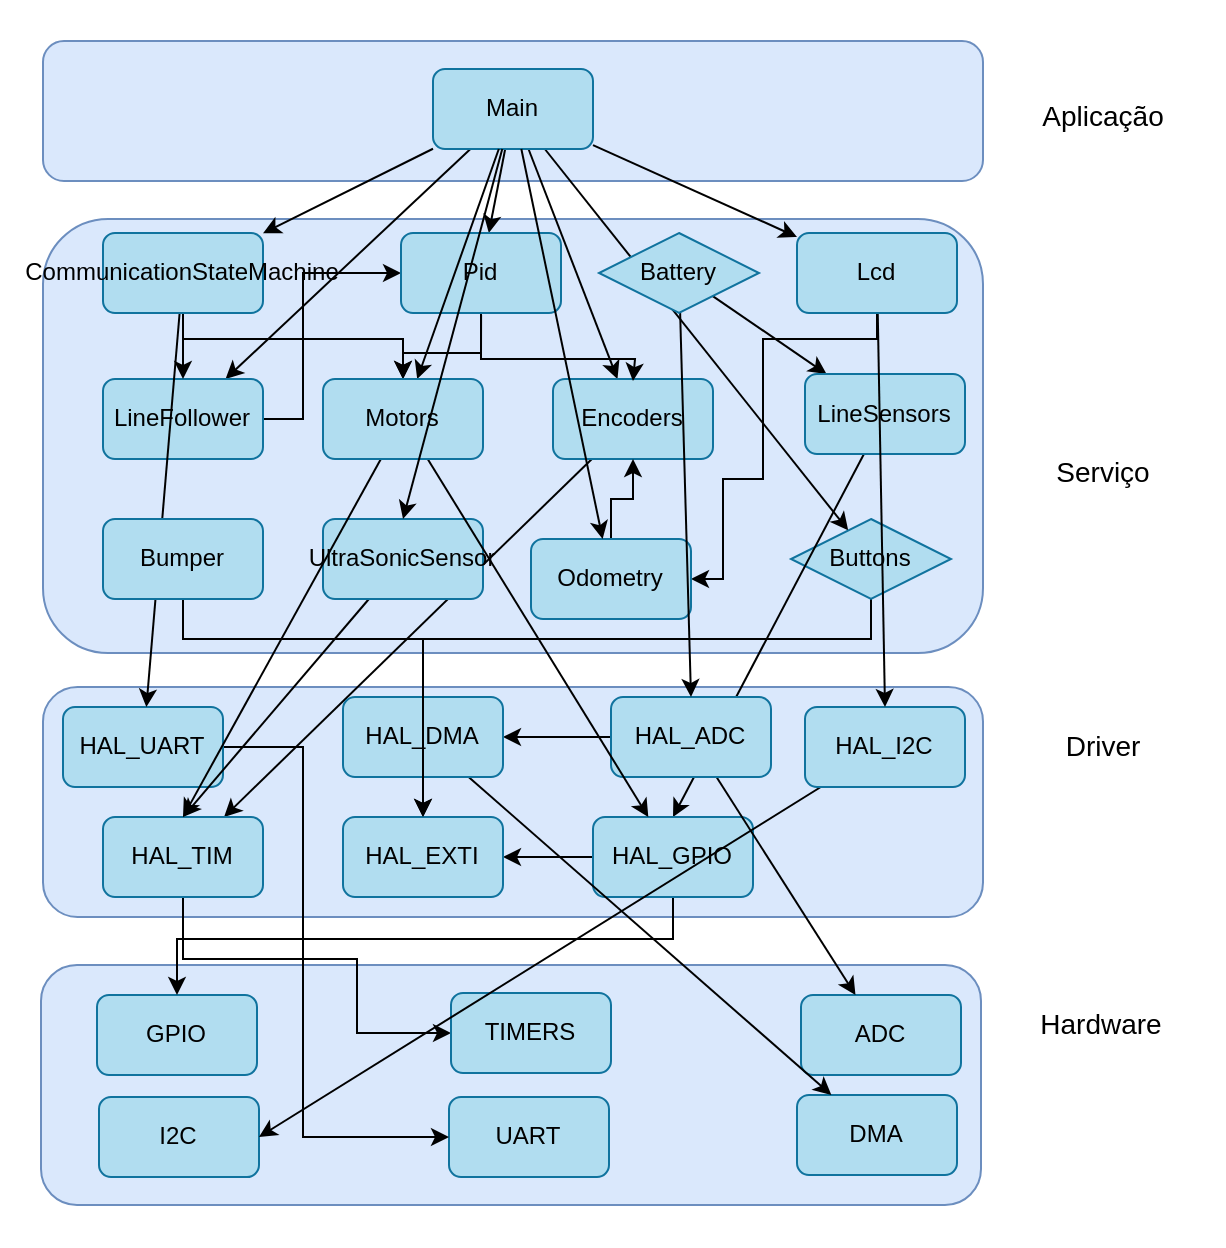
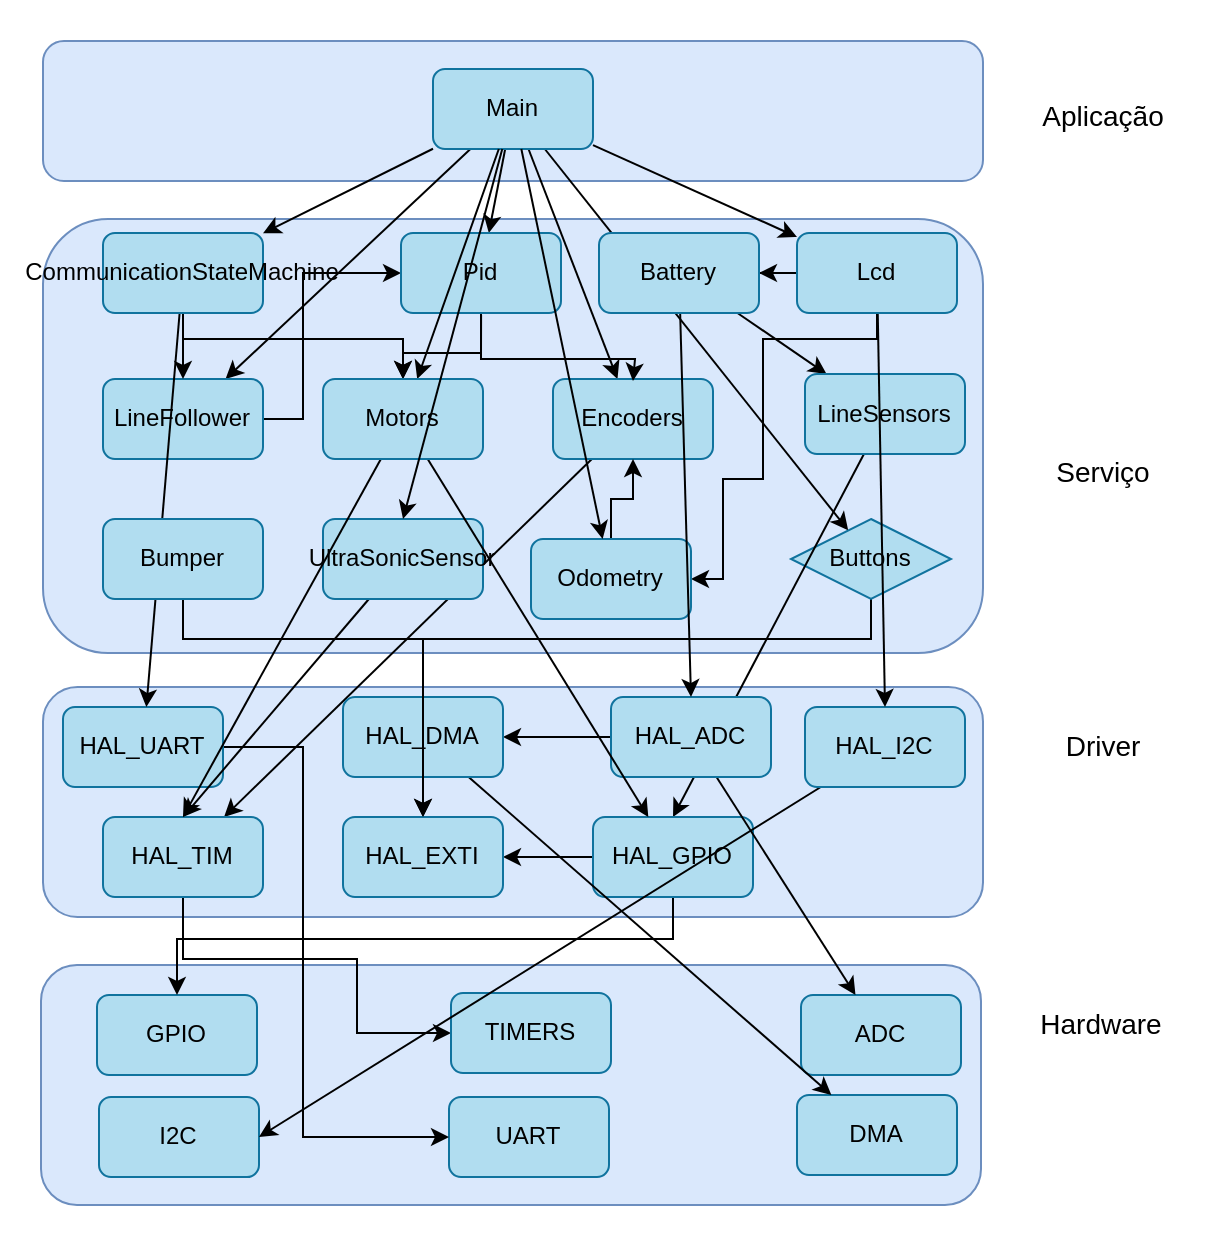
(679, 273) -> (679, 273)
none -> (771, 273)
